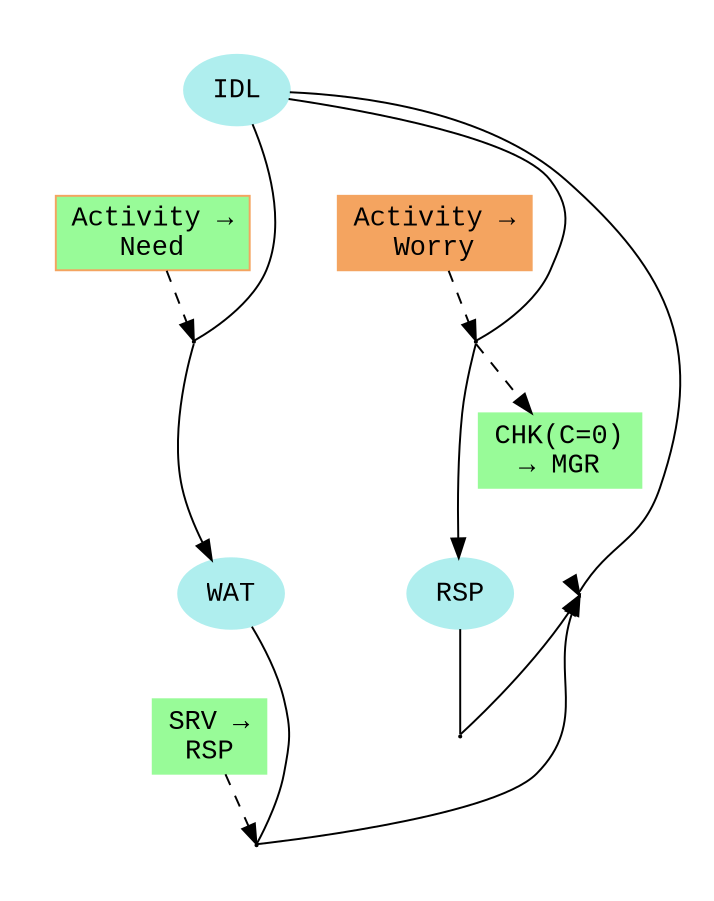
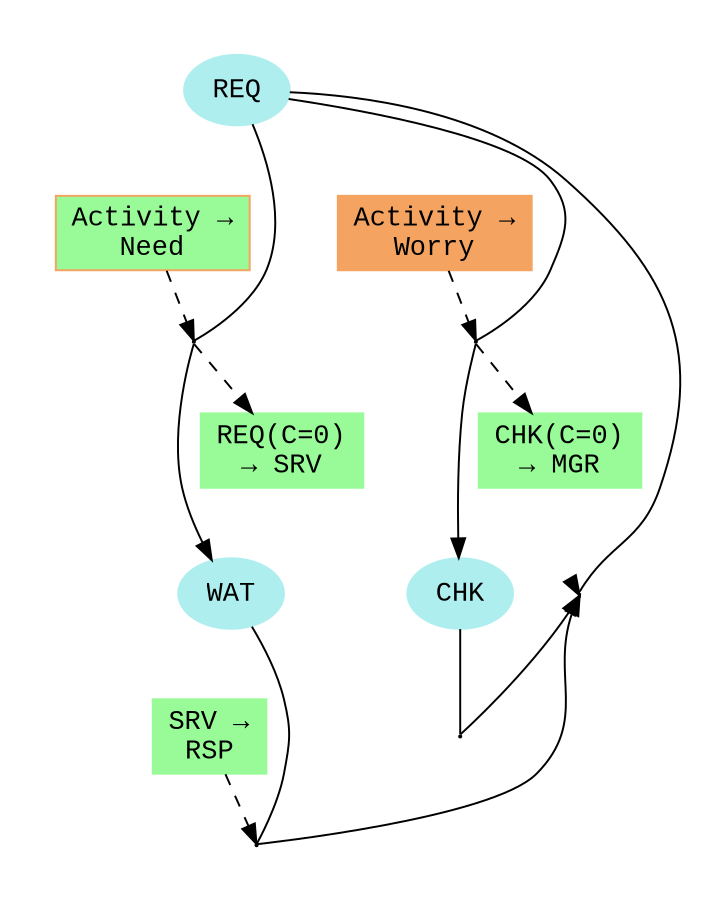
(237, 90) -> (237, 90)
none -> (282, 451)
(460, 594) -> (460, 594)
